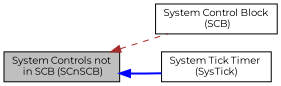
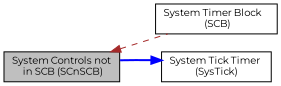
(216, 19) -> (216, 19)
(146, 74) -> (136, 60)
